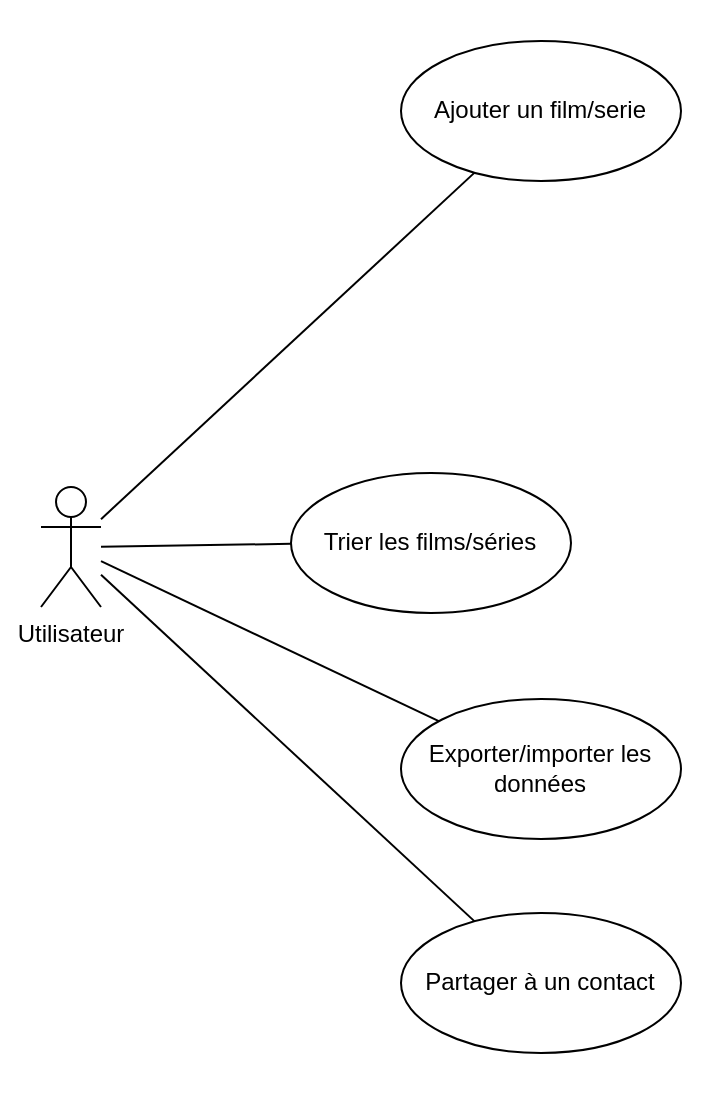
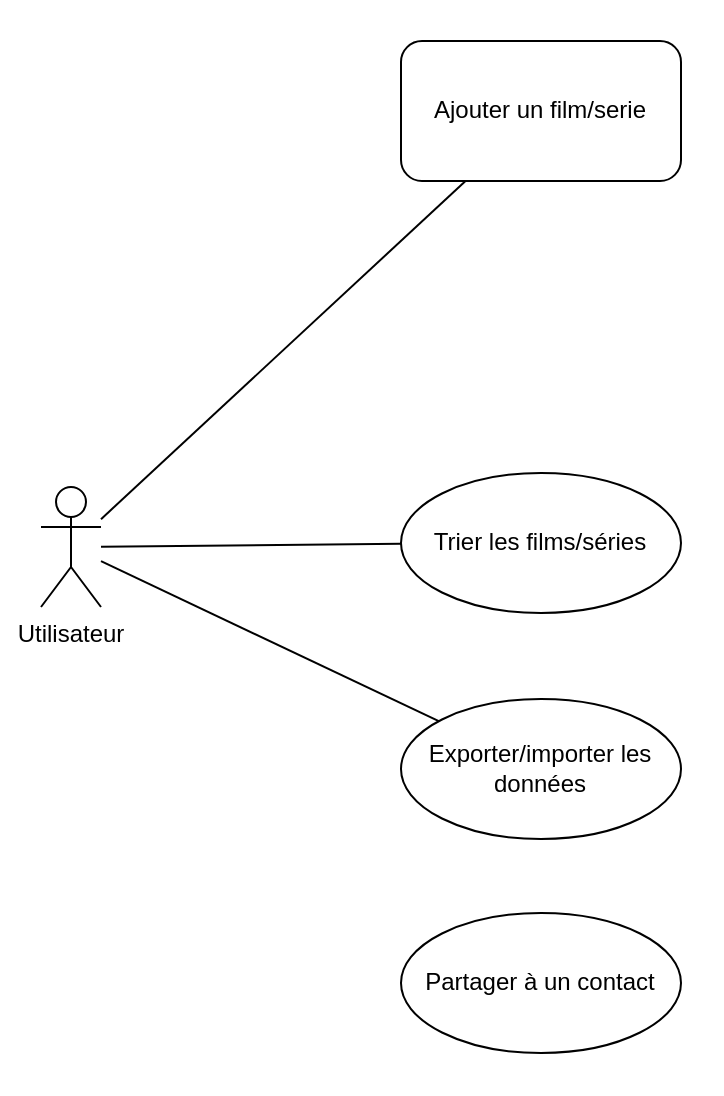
(541, 111) -> (541, 111)
(431, 543) -> (541, 543)
(287, 748) -> none
